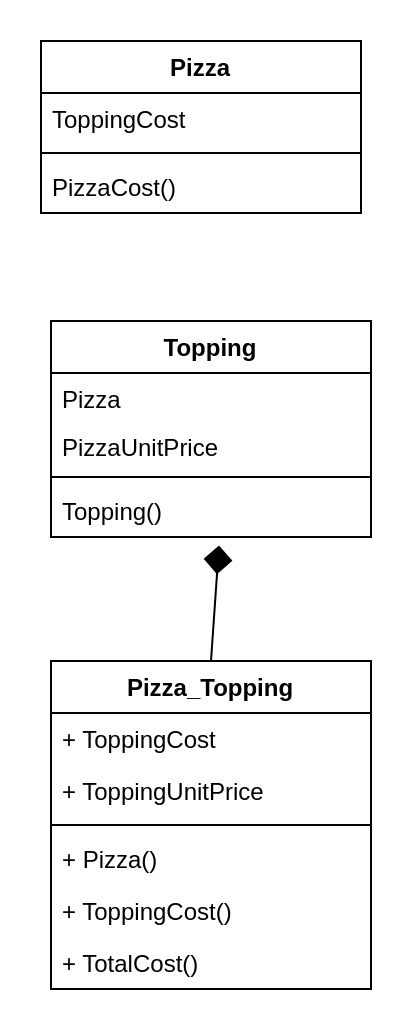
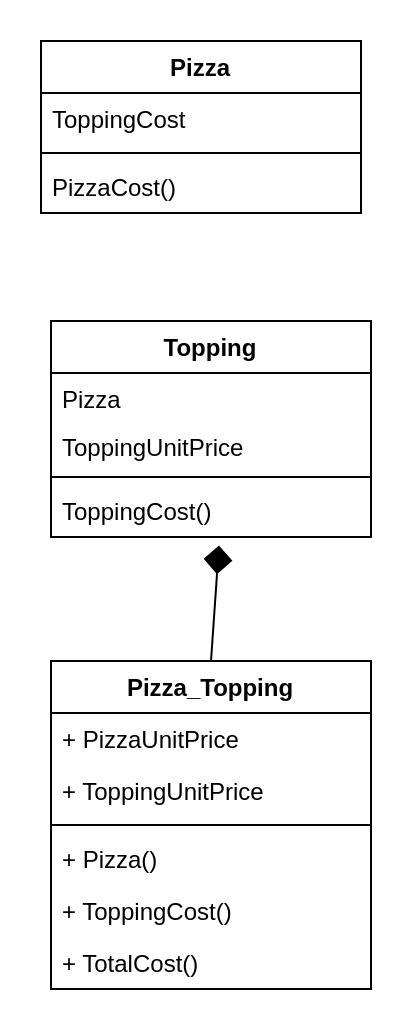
(147, 448) -> (160, 448)
(119, 512) -> (146, 512)
(143, 740) -> (157, 740)
